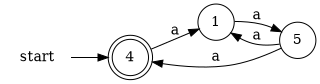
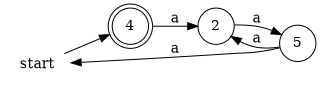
(216, 22) -> (216, 26)
(223, 66) -> (181, 57)
